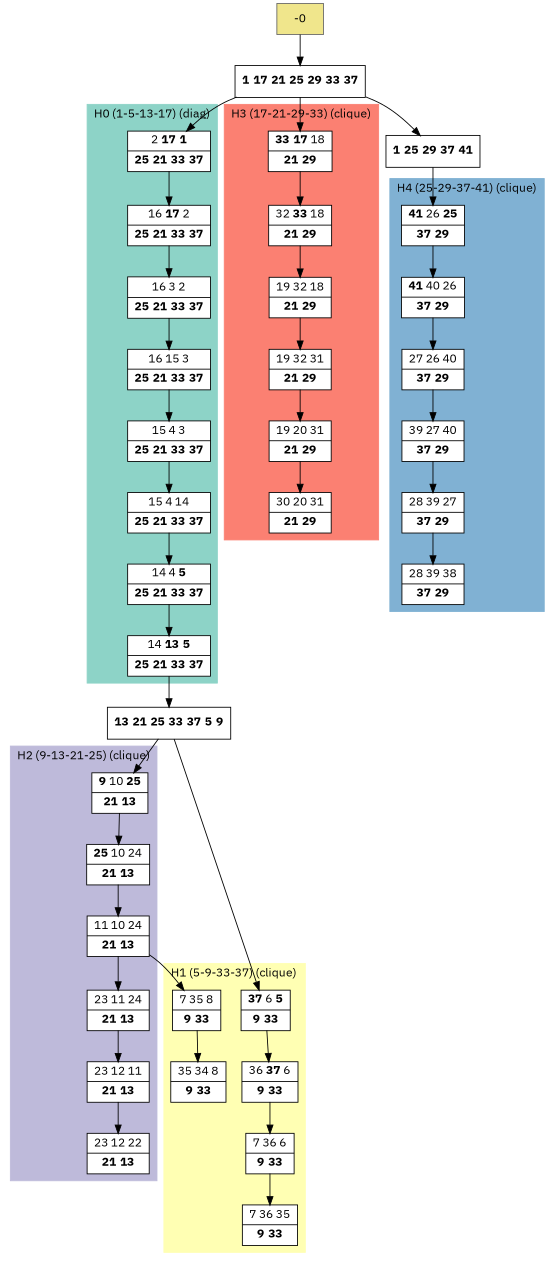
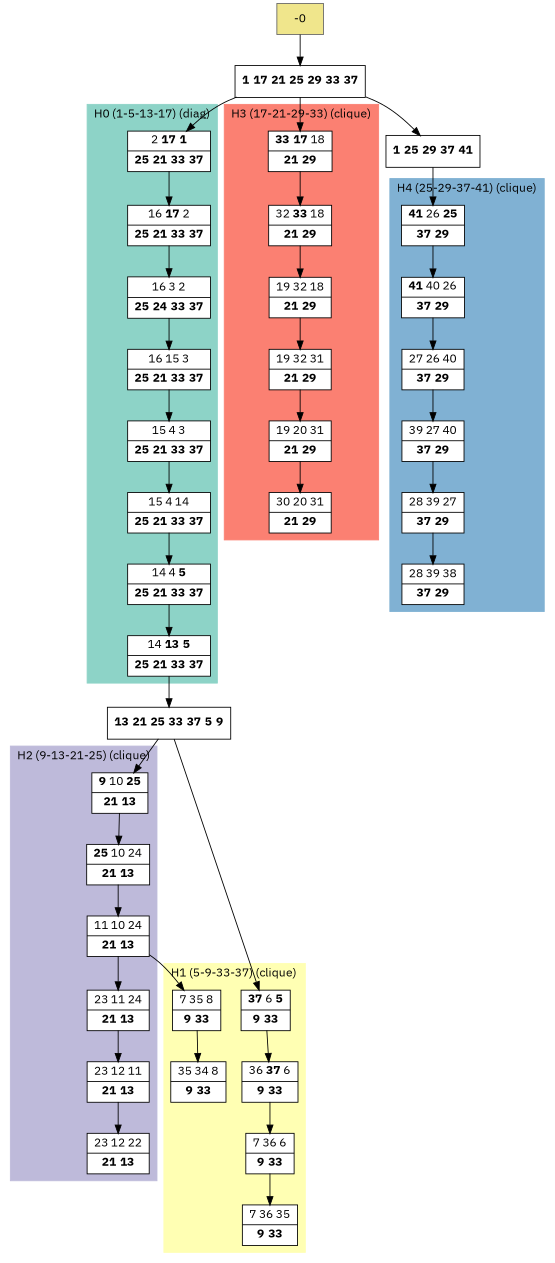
(160, 307) -> (160, 307)
